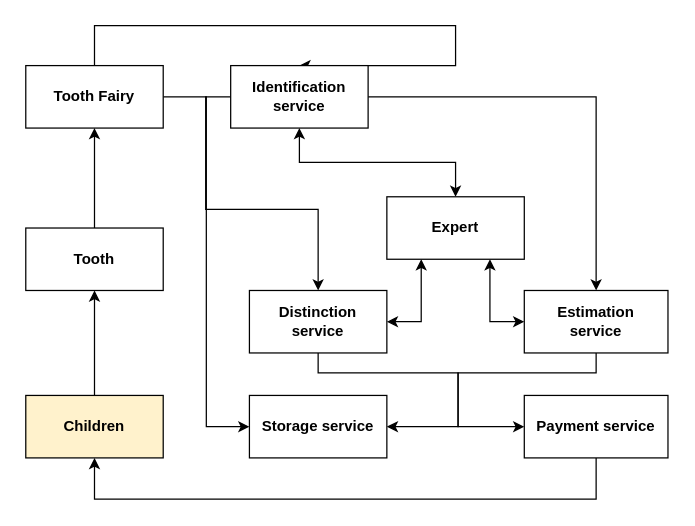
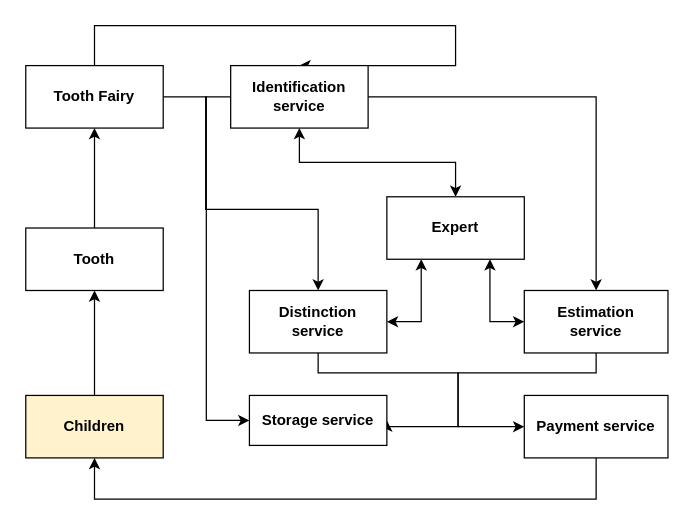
(318, 427) -> (318, 421)
